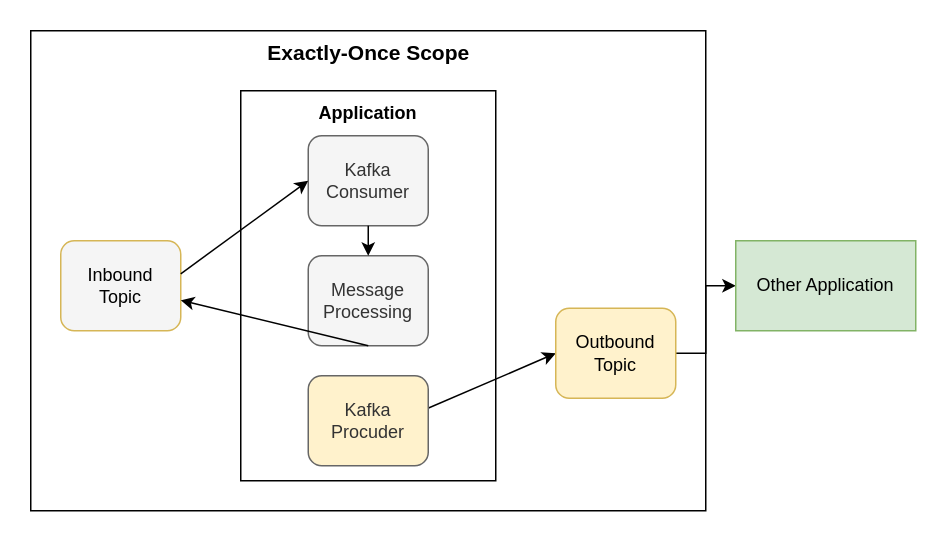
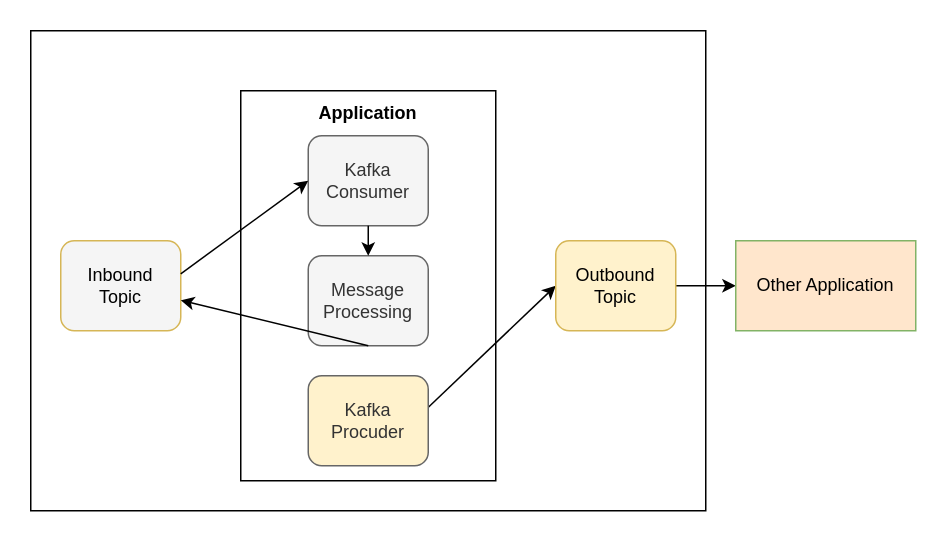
(368, 53) -> none
(826, 286) -> (826, 286)
(616, 353) -> (616, 286)
